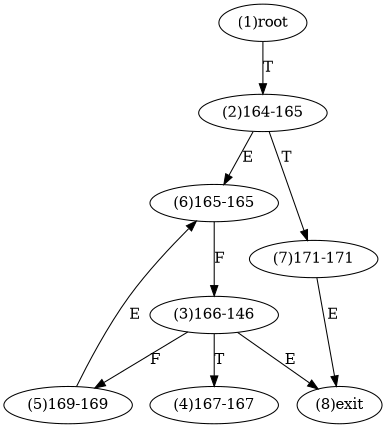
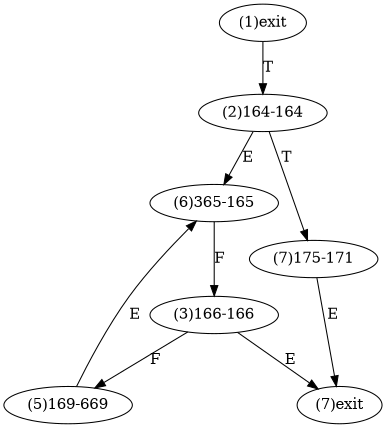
(263, 23) -> (263, 23)
(263, 113) -> (263, 113)
(214, 203) -> (214, 203)
(314, 259) -> (314, 259)
(214, 315) -> (214, 315)
(68, 405) -> (68, 405)
(214, 405) -> none
(340, 405) -> (340, 405)
